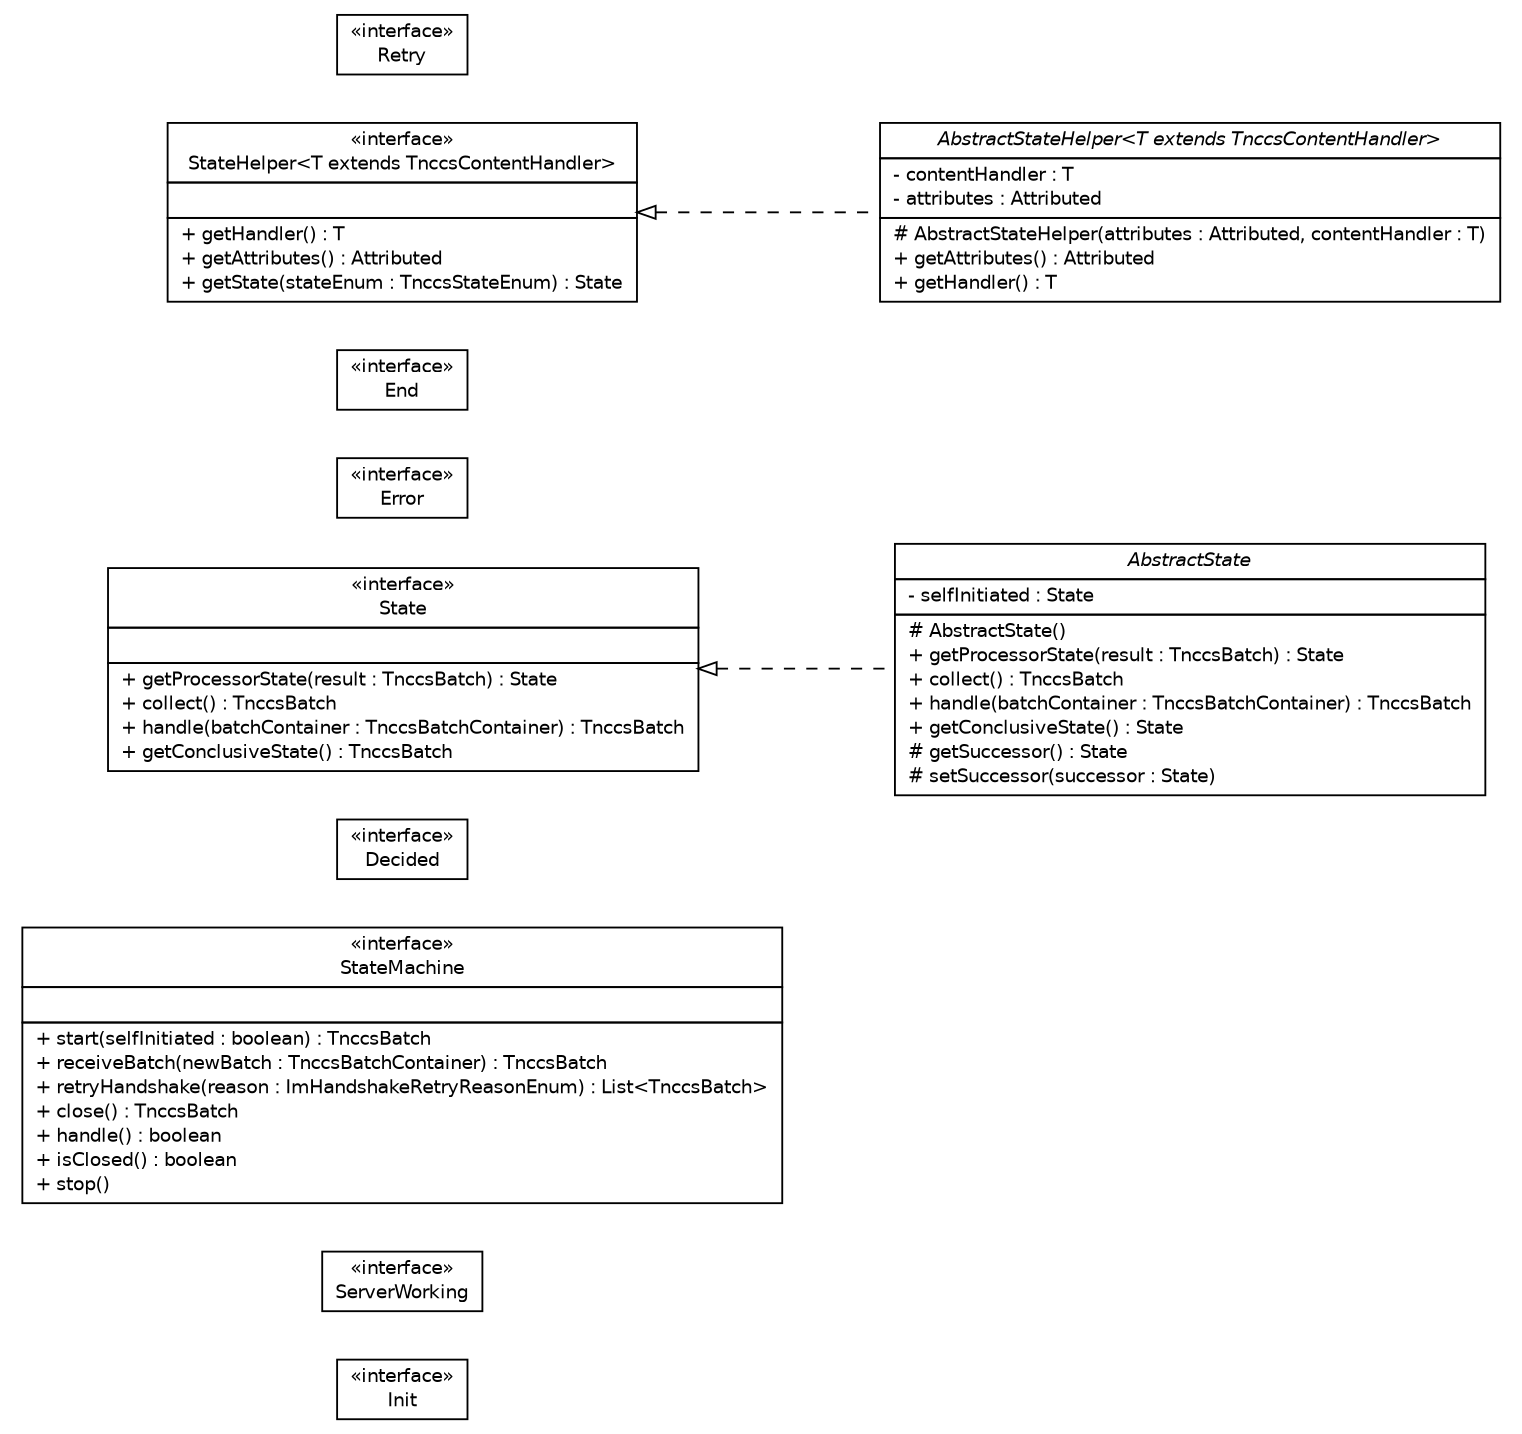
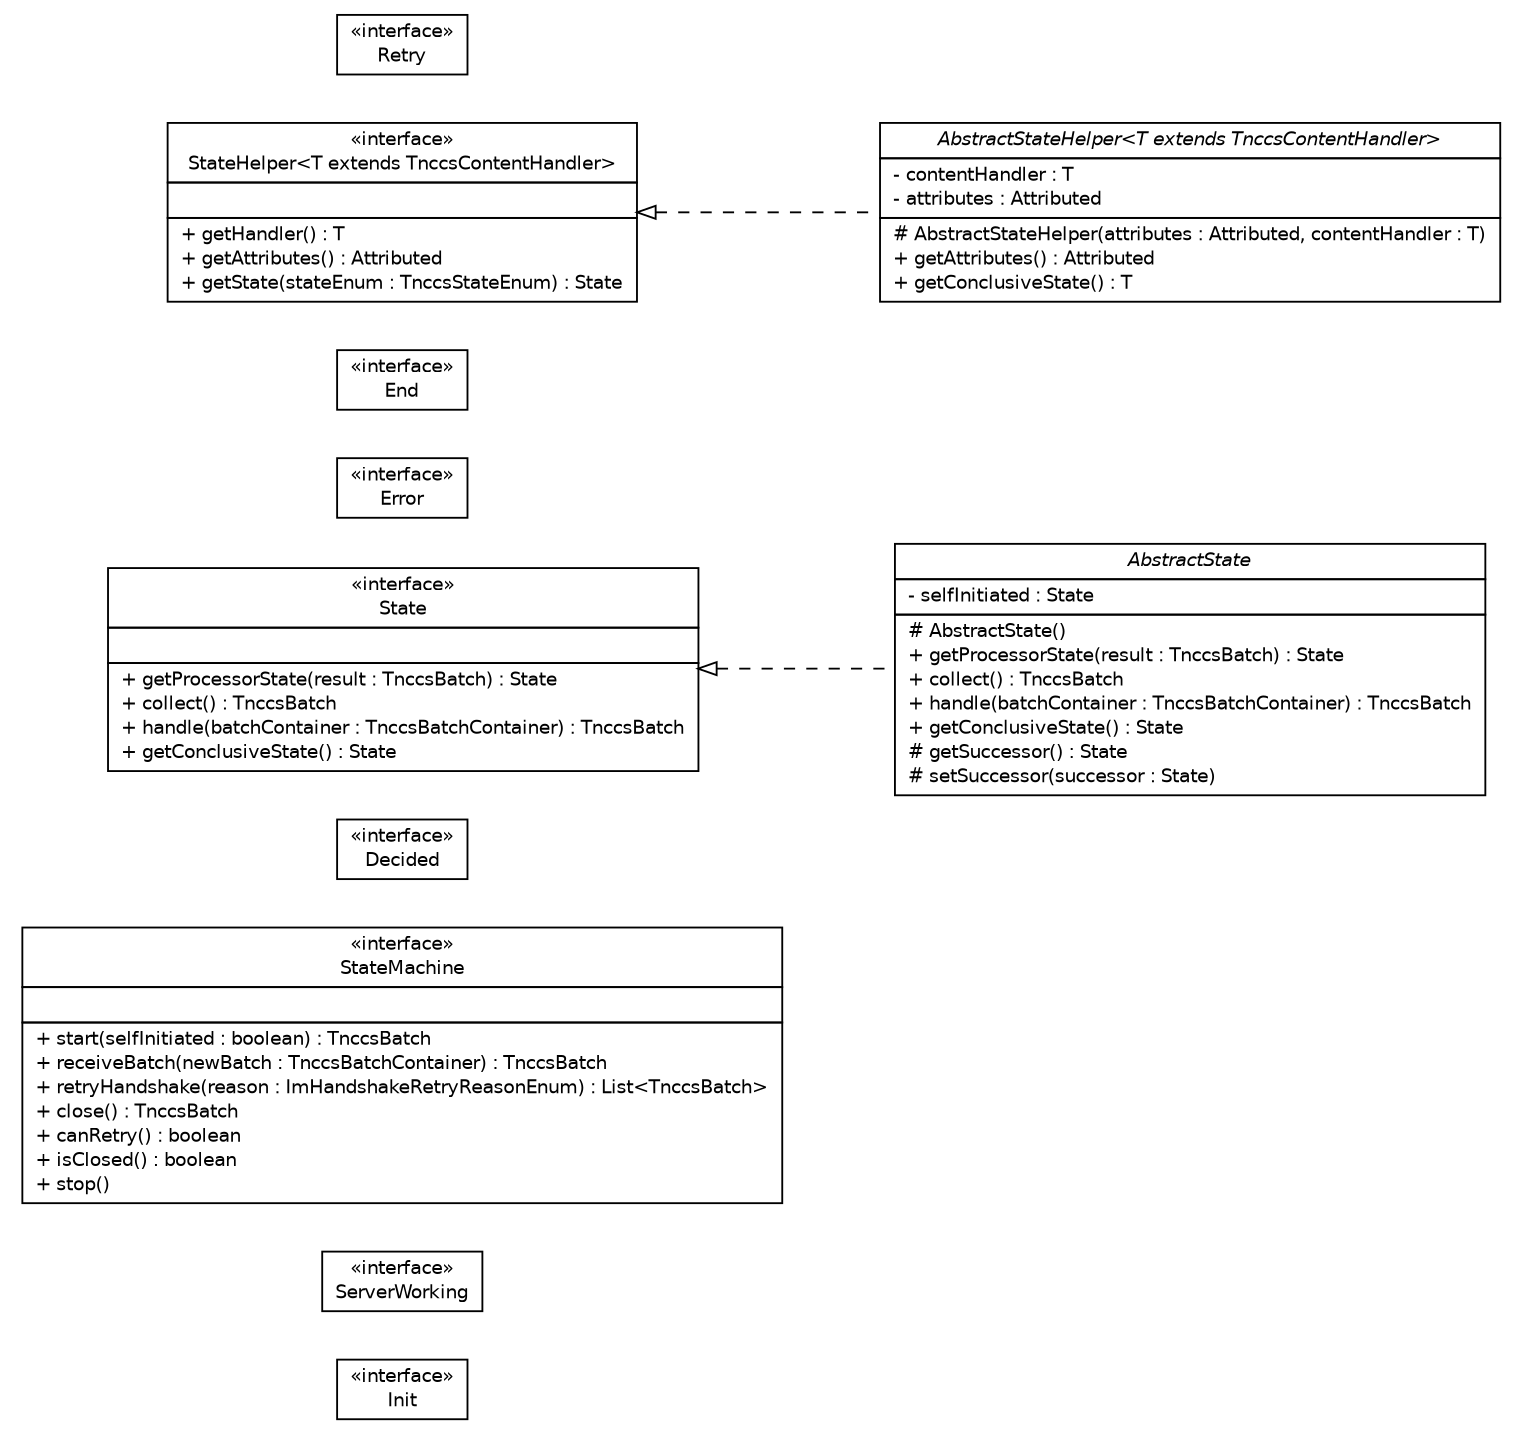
(975, 283) -> (1013, 283)
(287, 752) -> (259, 752)
(129, 1136) -> (139, 1136)
